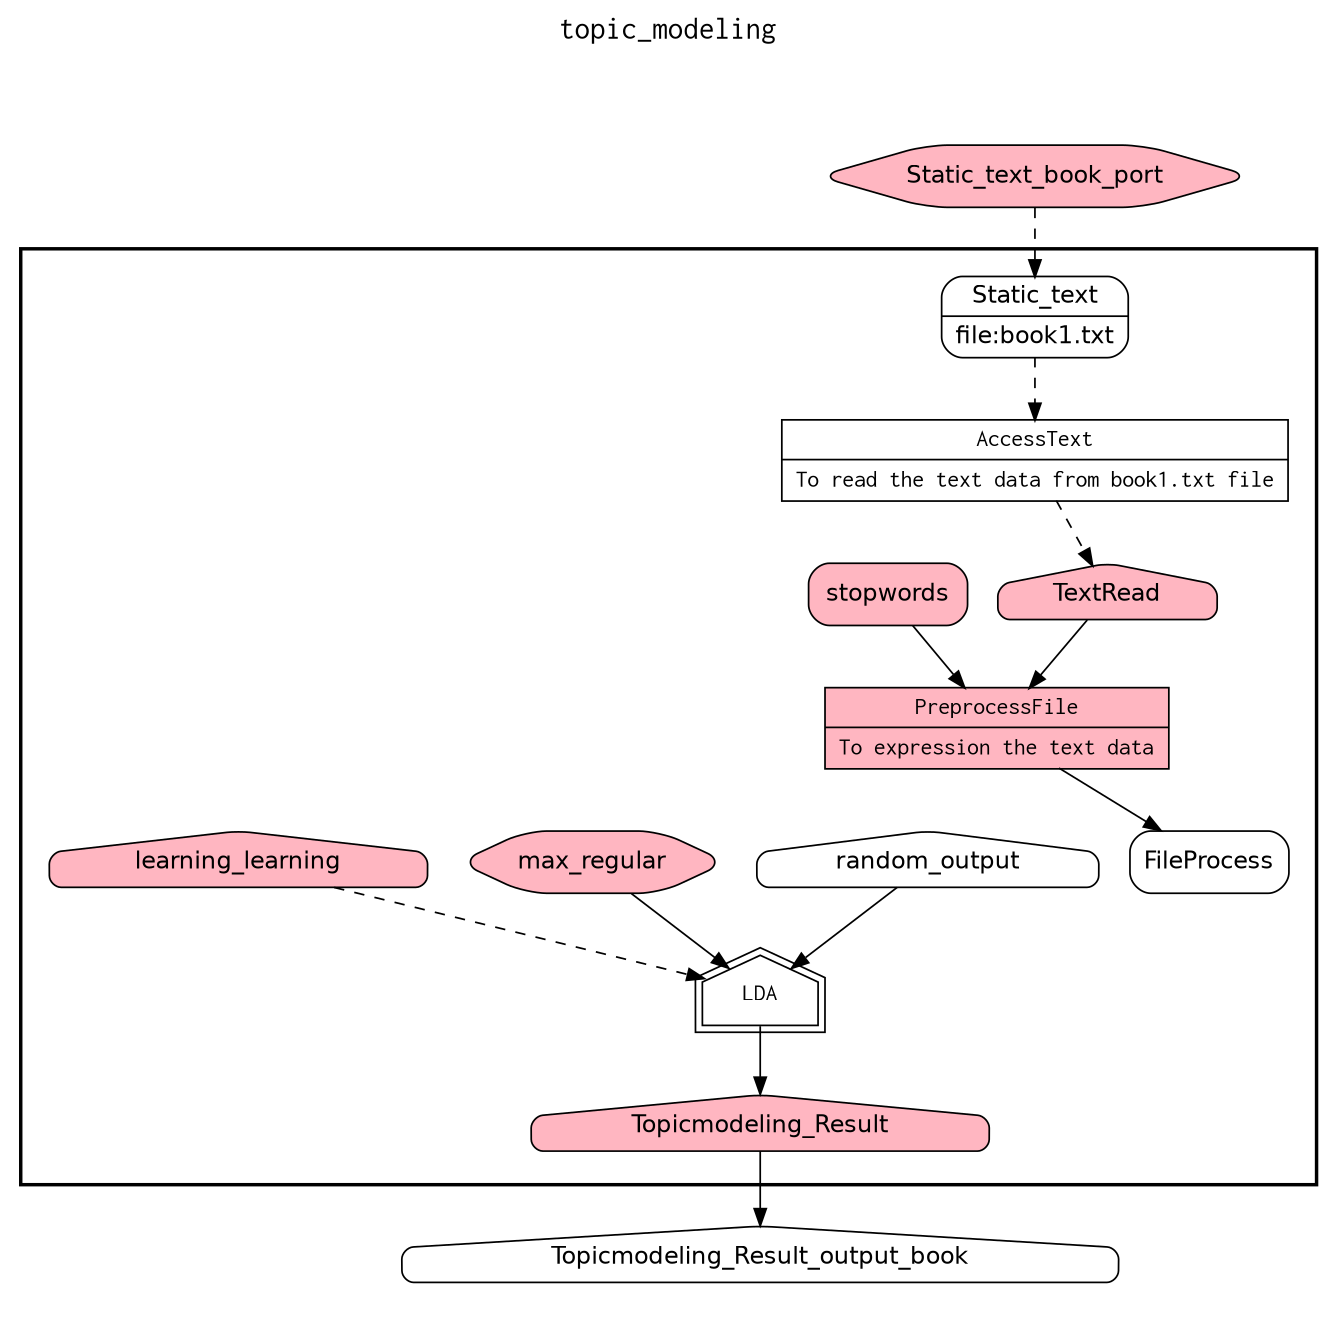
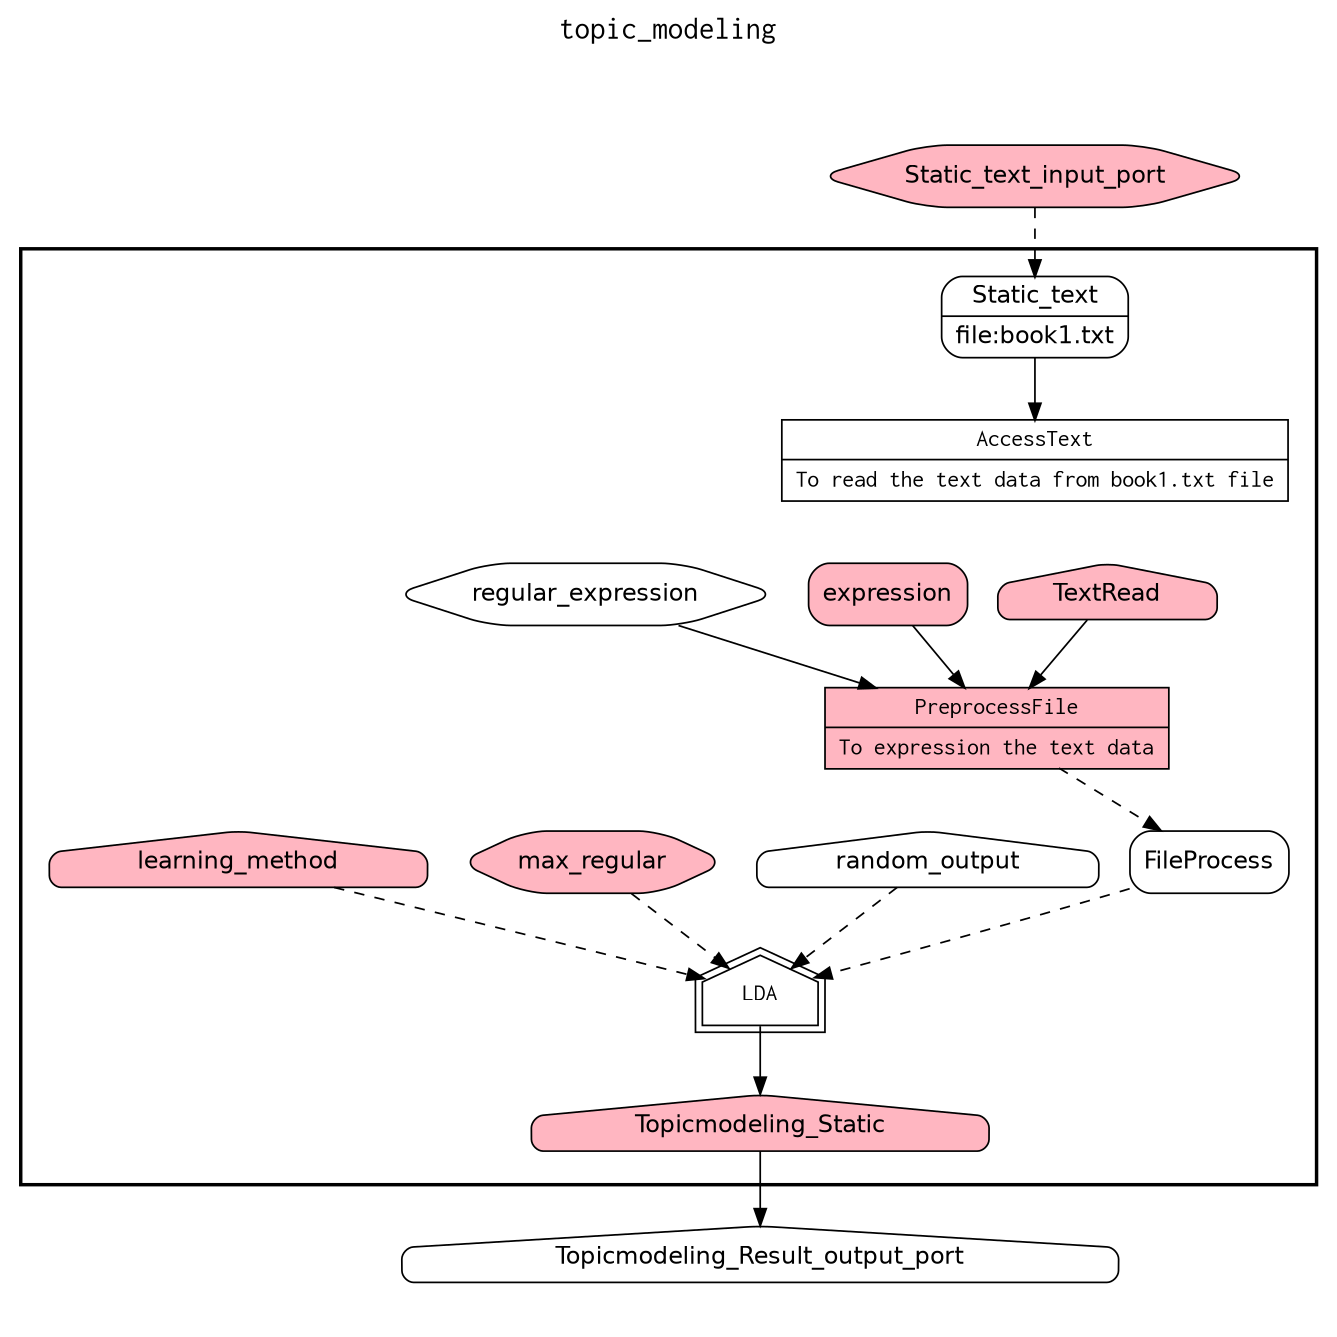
(1035, 176) -> (1035, 176)
(1035, 380) -> (1035, 380)
(1070, 526) -> none
none -> (586, 594)
(888, 594) -> (888, 594)
(1103, 795) -> (1103, 795)
(238, 862) -> (238, 862)
(851, 922) -> (851, 922)
(673, 926) -> (673, 926)
none -> (981, 932)
(760, 1126) -> (760, 1126)
(760, 1257) -> (760, 1257)
